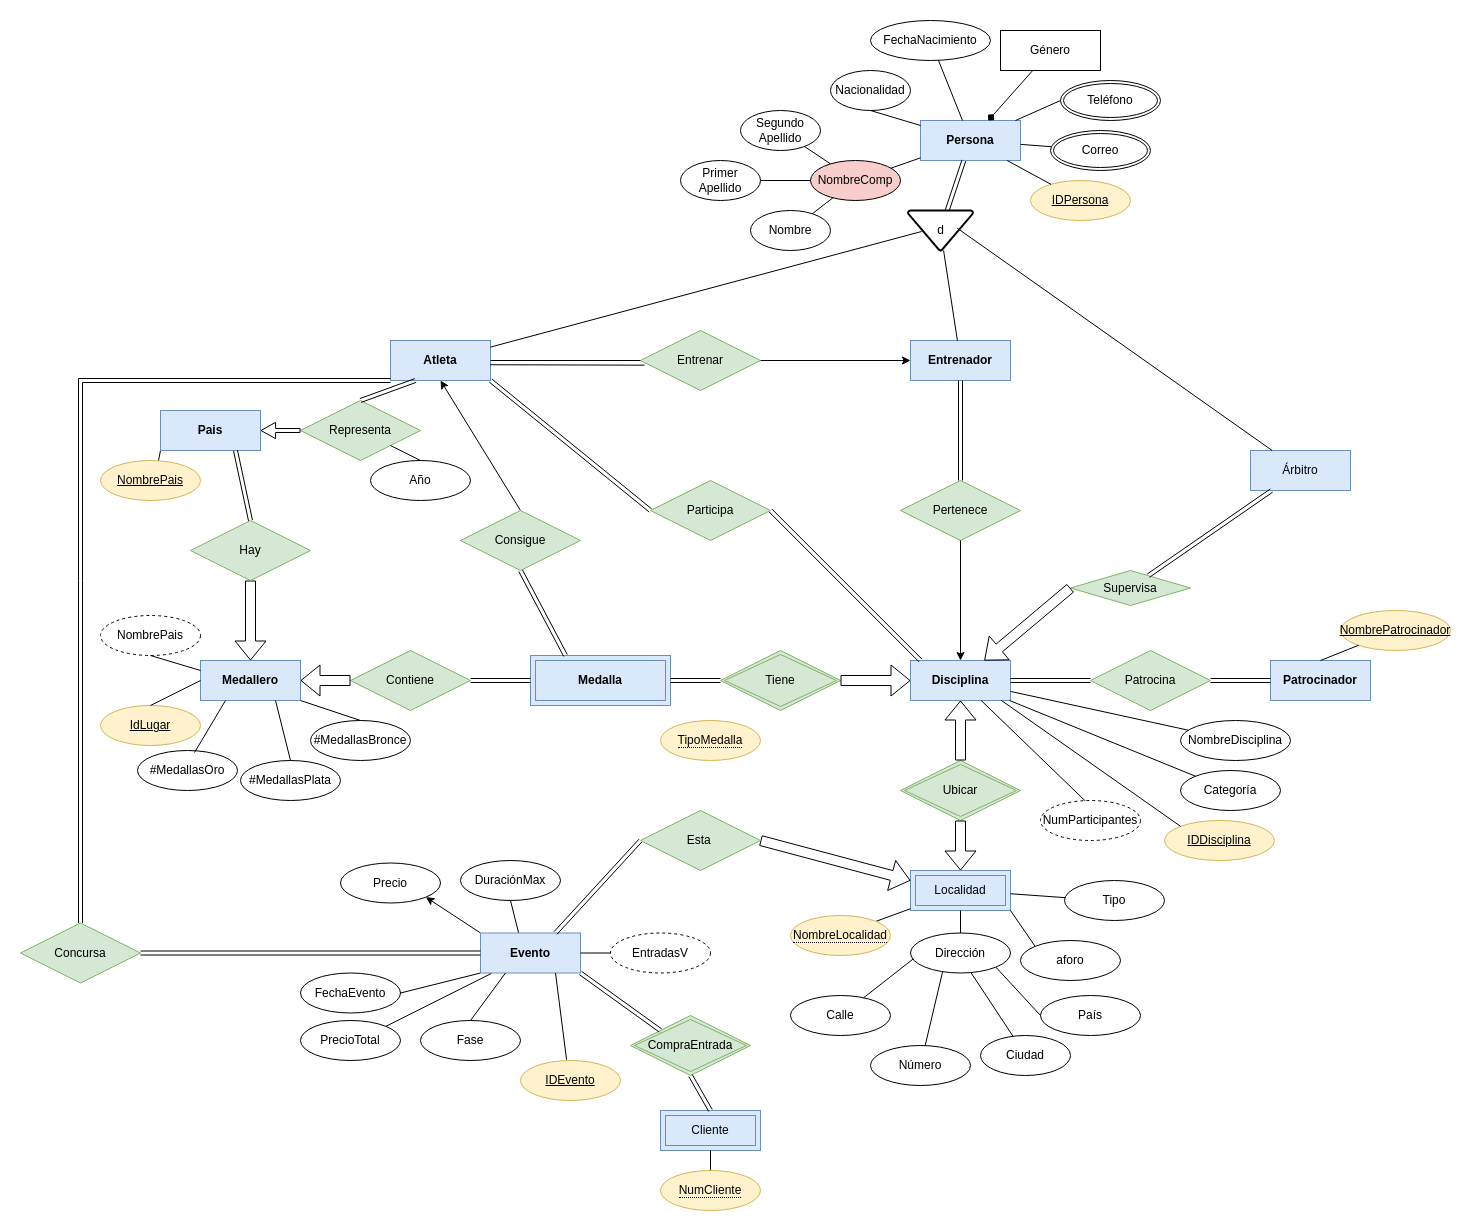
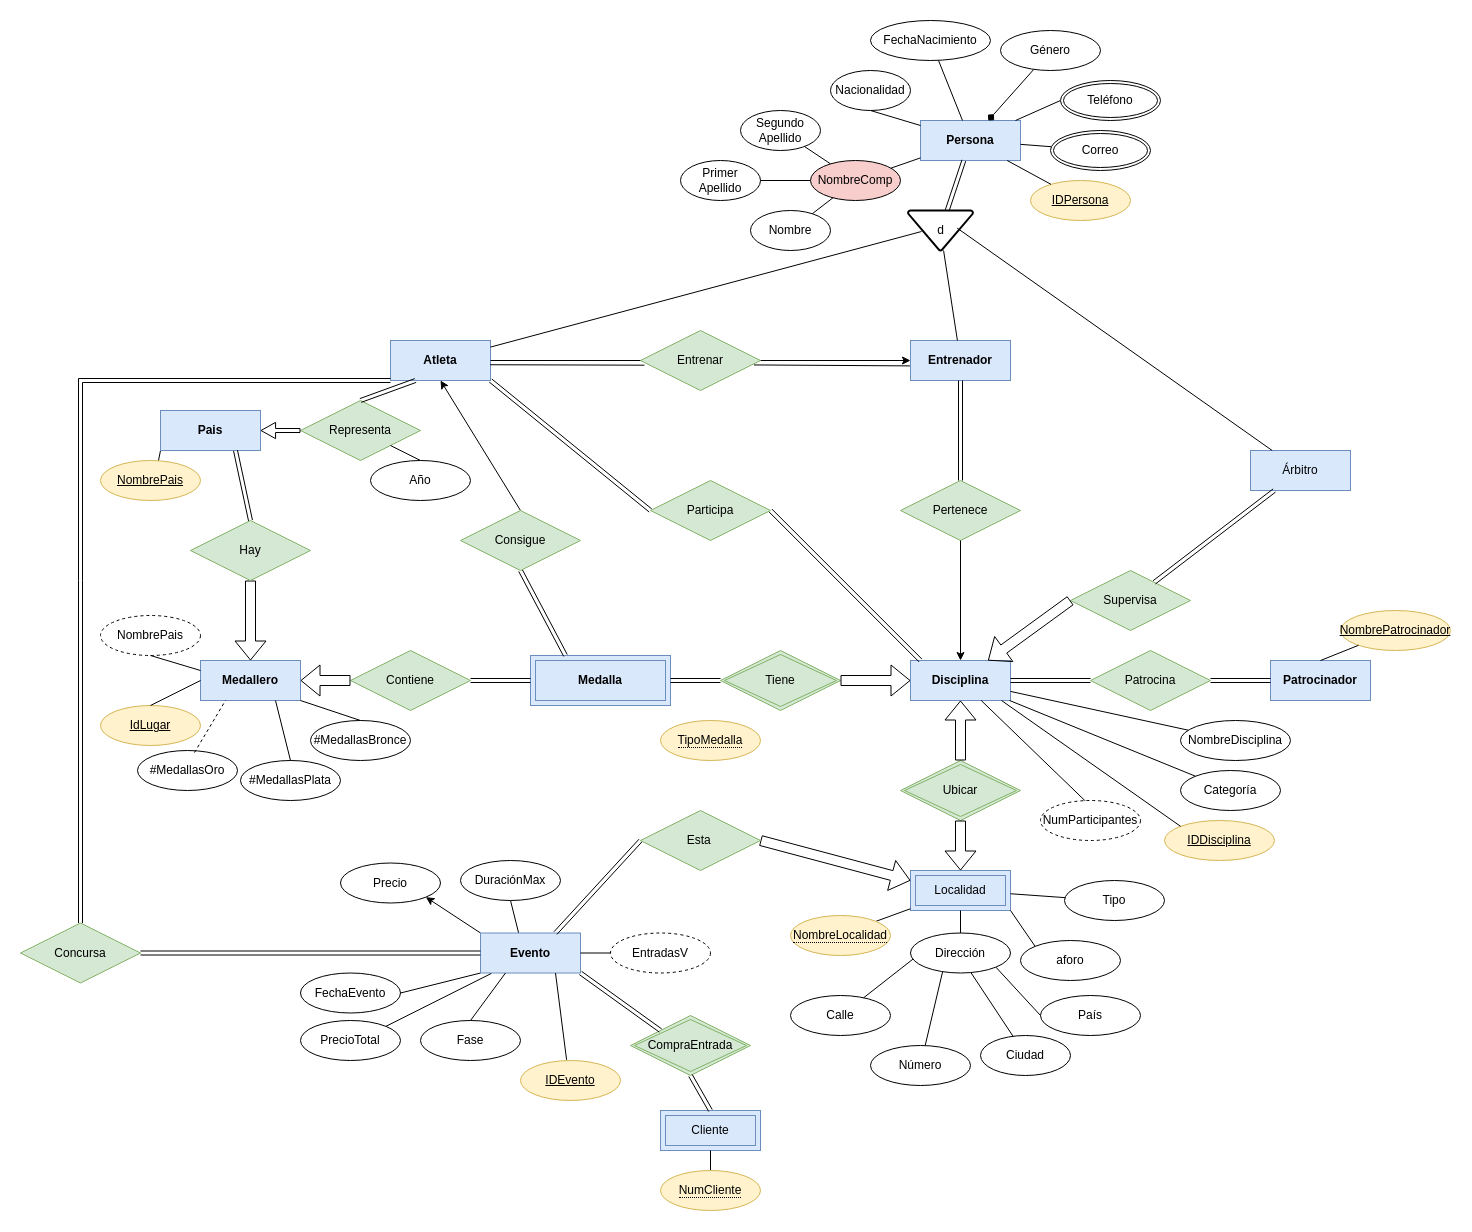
(1051, 51) -> (1051, 51)
none -> (831, 365)
(1131, 588) -> (1131, 601)
(211, 726) -> (211, 726)
